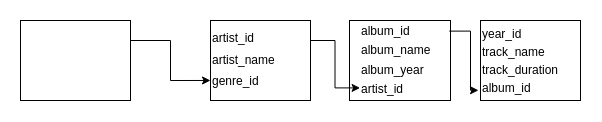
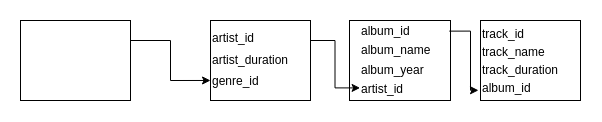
(248, 61) -> (252, 61)
(528, 61) -> (528, 61)
